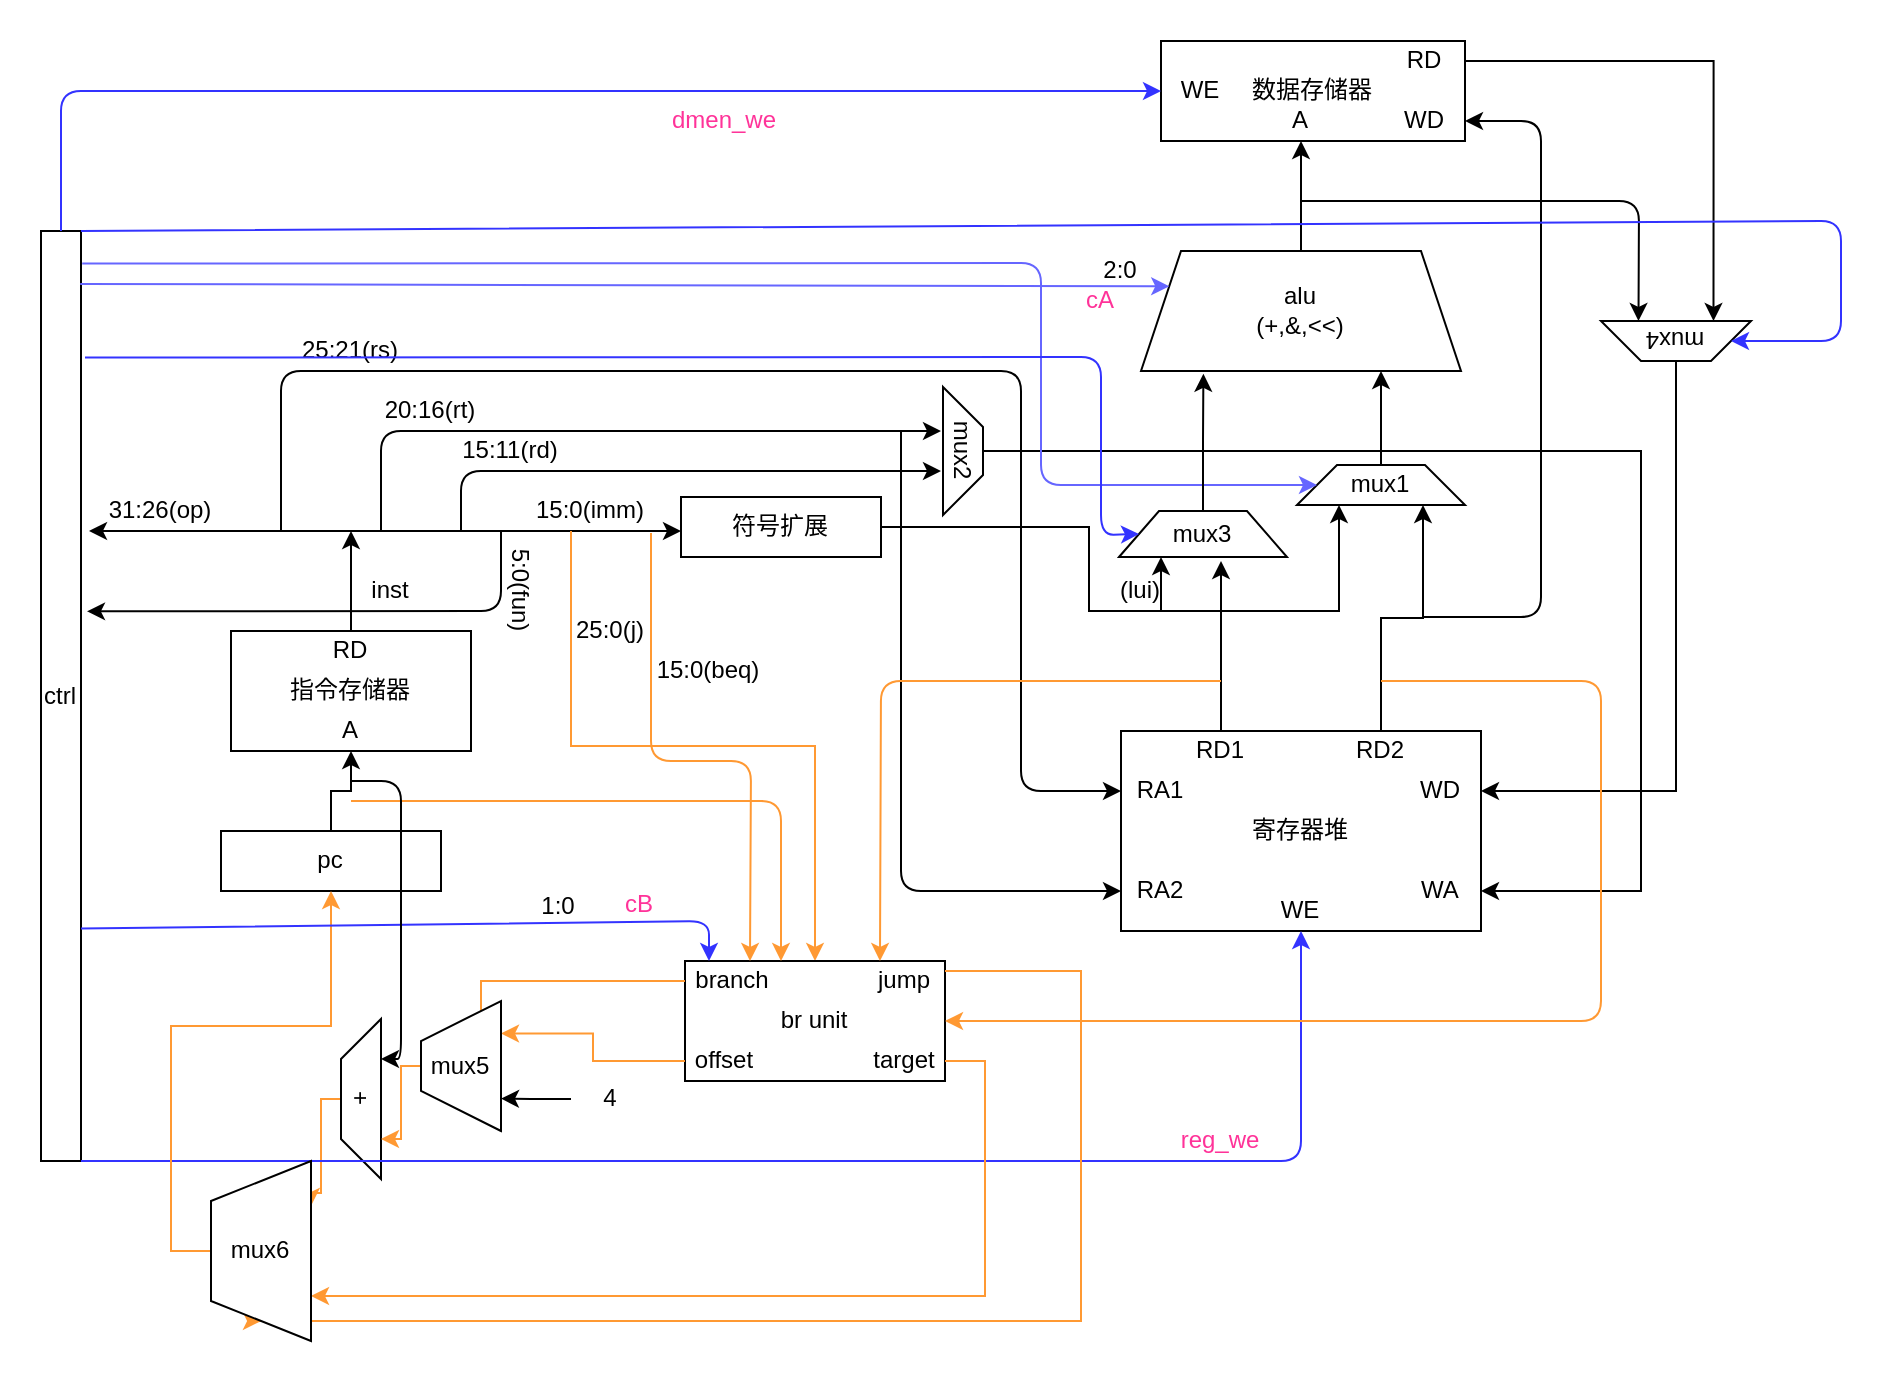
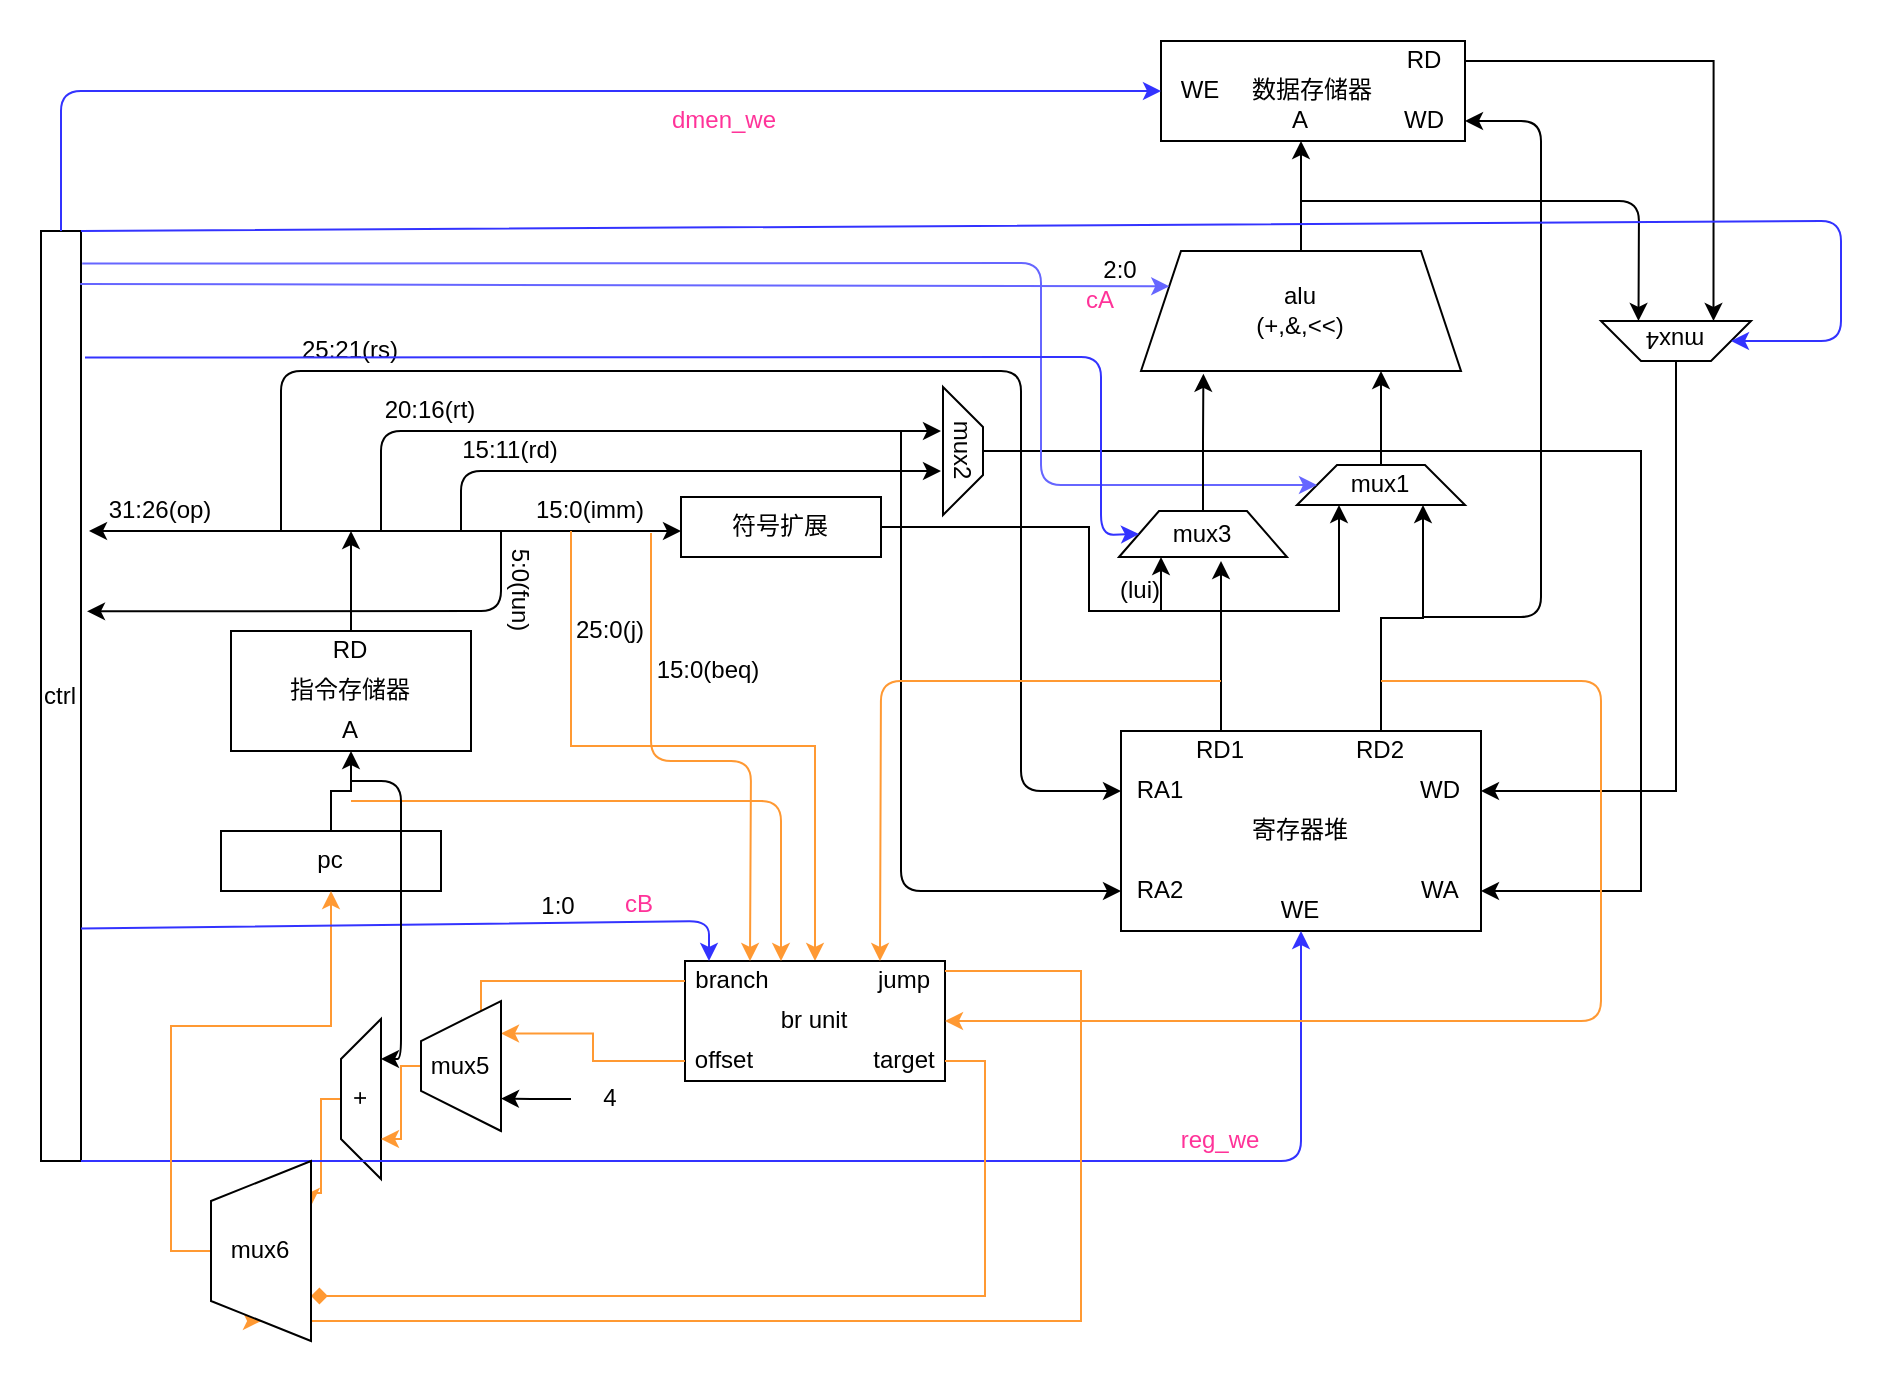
(391, 591) -> none
(326, 1296) -> (327, 1296)
